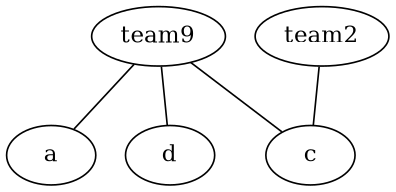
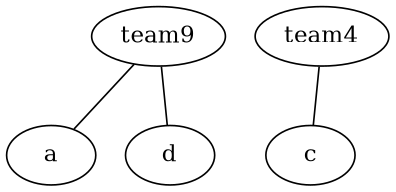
(322, 36) -> (322, 36)
(236, 97) -> none
